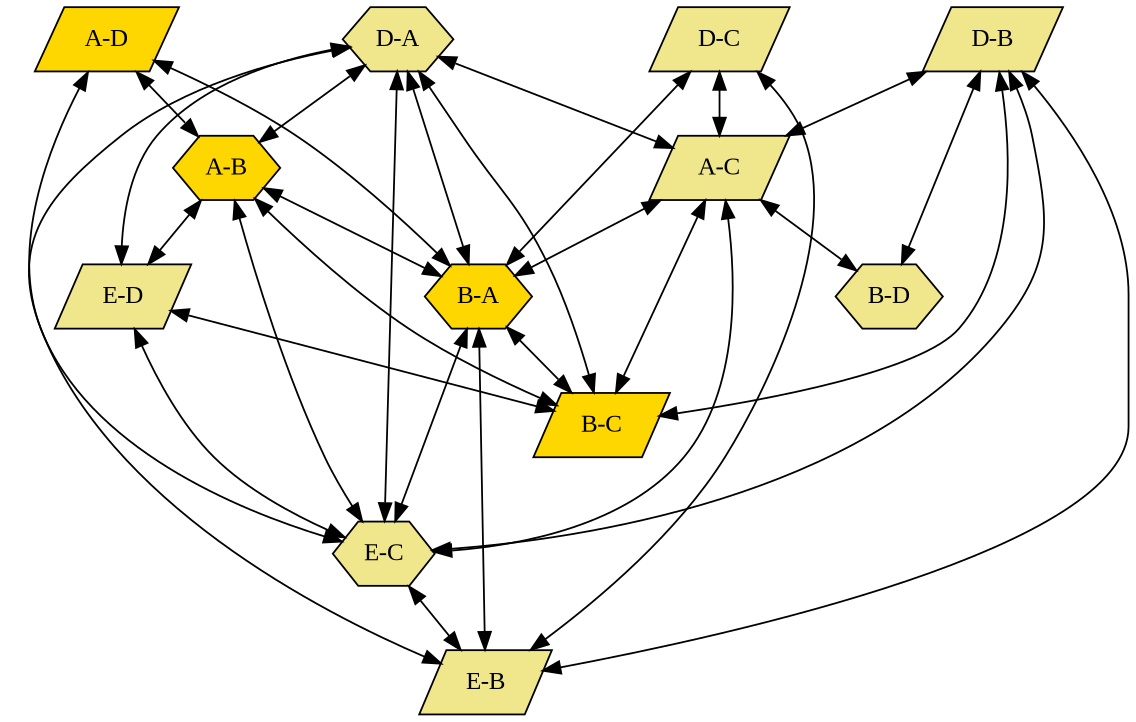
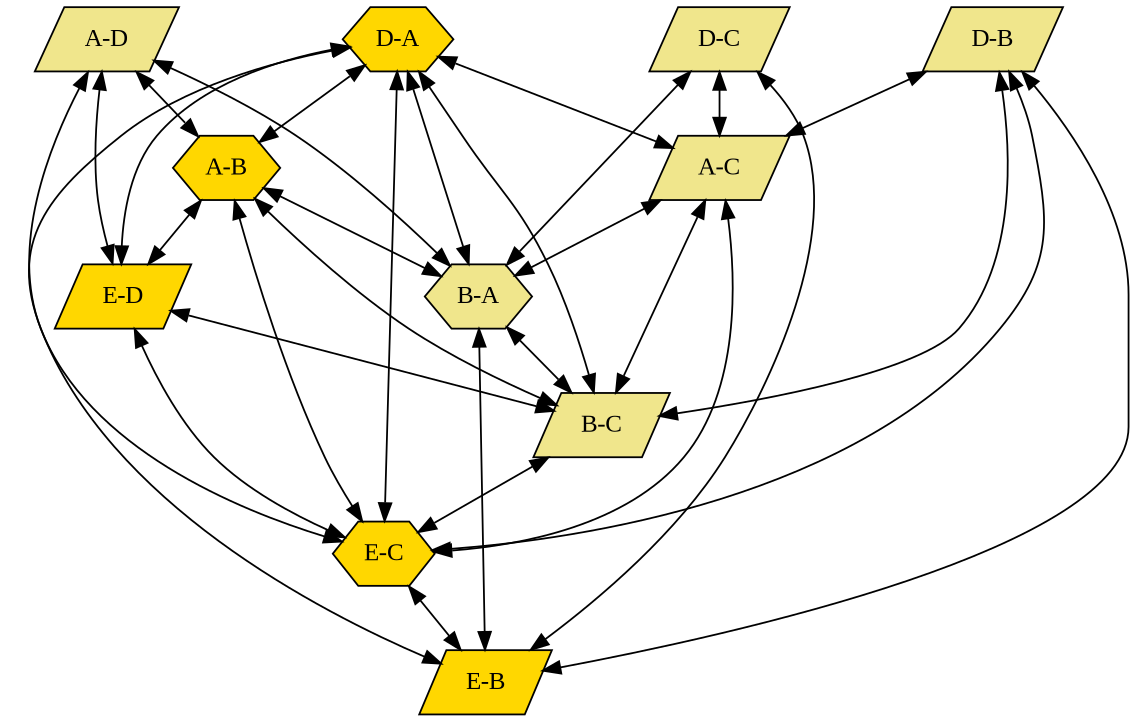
(107, 39) -> (107, 39)
(398, 39) -> (398, 39)
none -> (96, 172)
(123, 296) -> (123, 296)
(478, 296) -> (478, 296)
(889, 296) -> none
(431, 425) -> (493, 489)
(602, 425) -> (602, 425)
(384, 554) -> (384, 554)
(486, 682) -> (486, 682)
